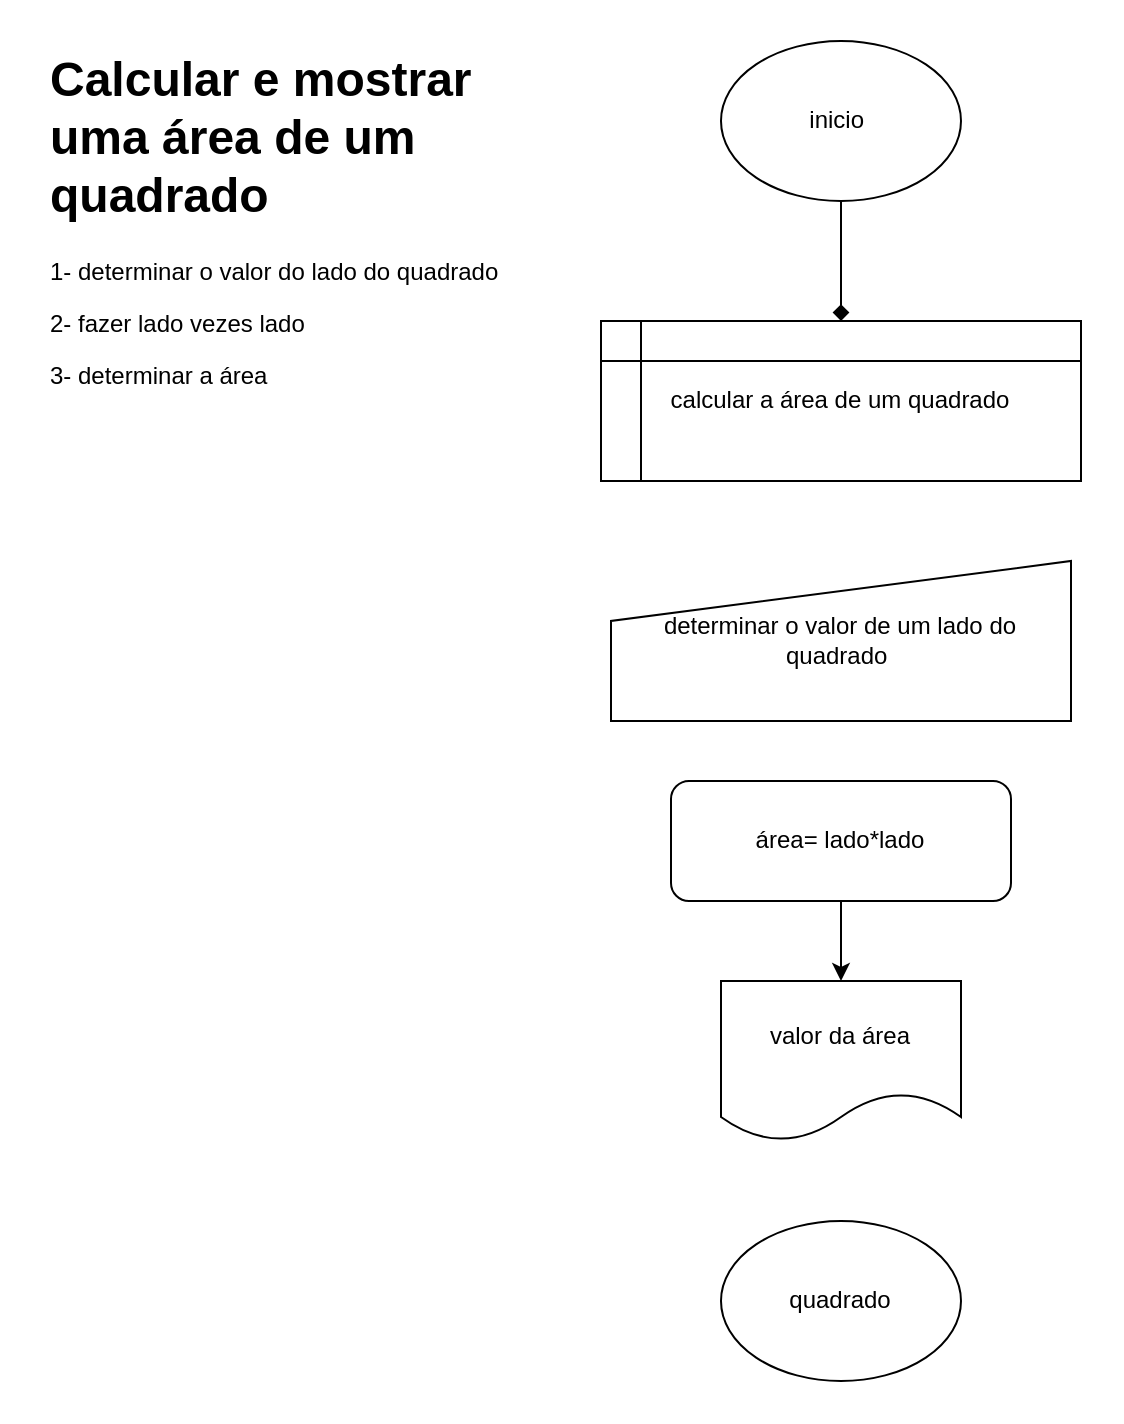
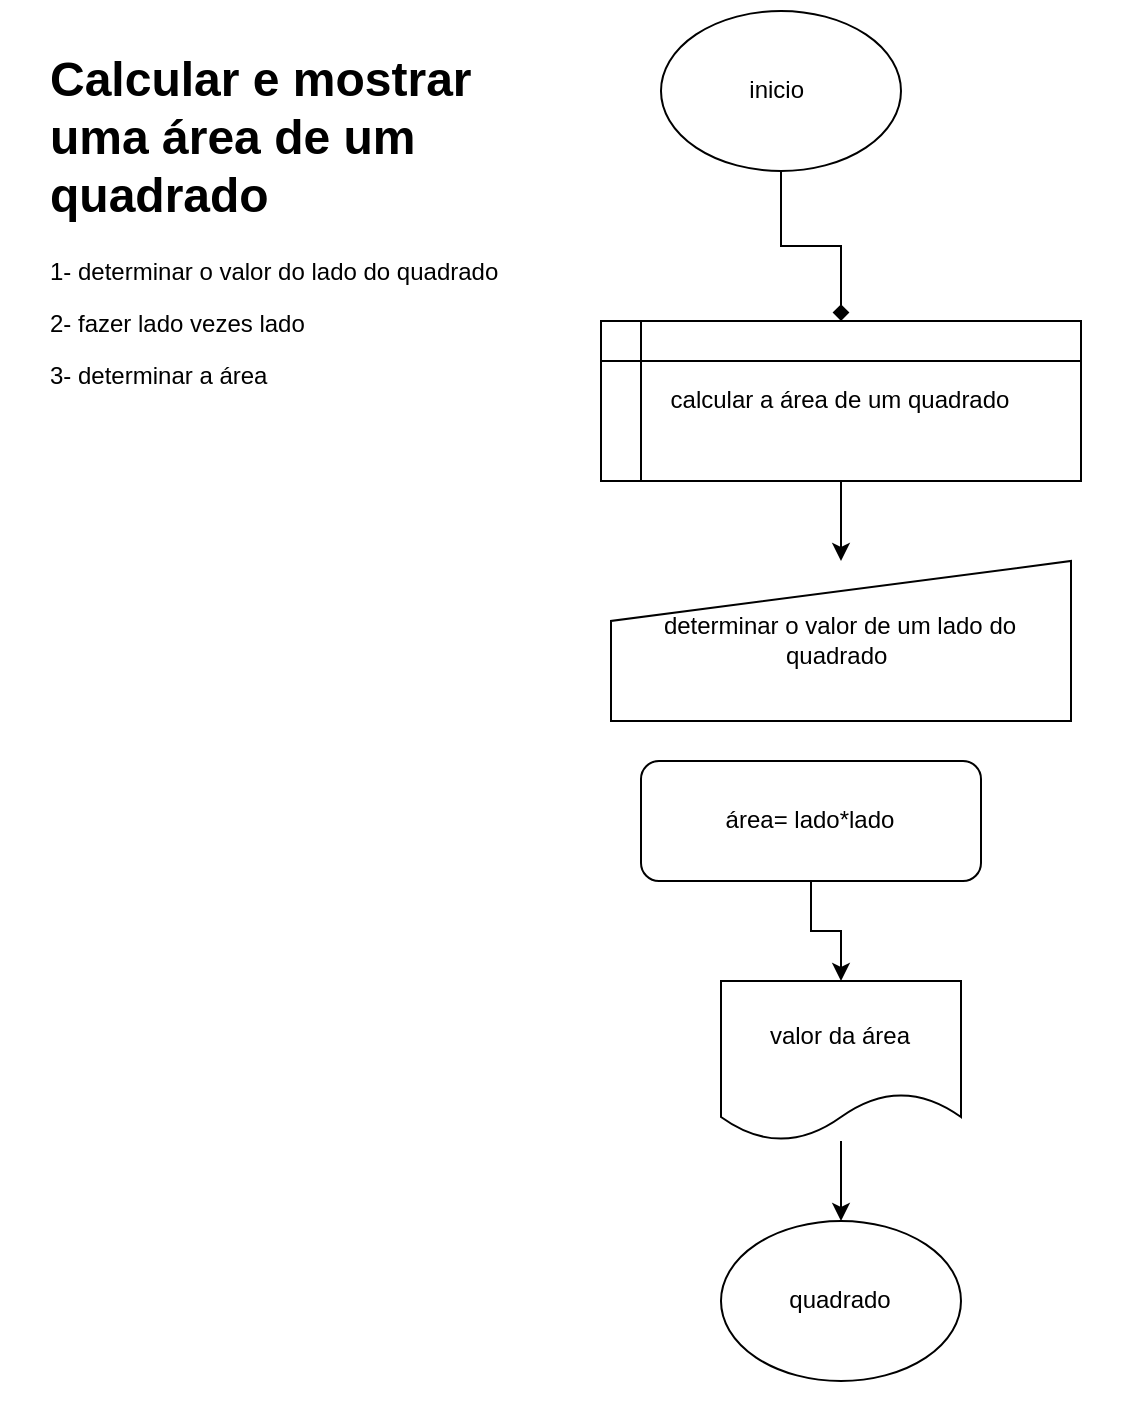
(841, 121) -> (781, 91)
none -> (841, 514)
(841, 841) -> (811, 821)
none -> (841, 1174)
